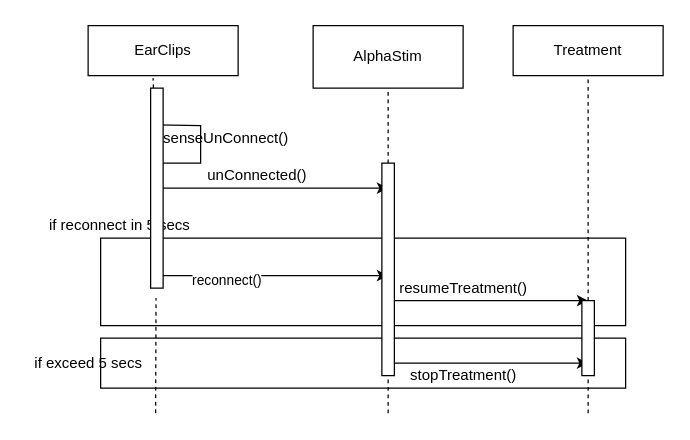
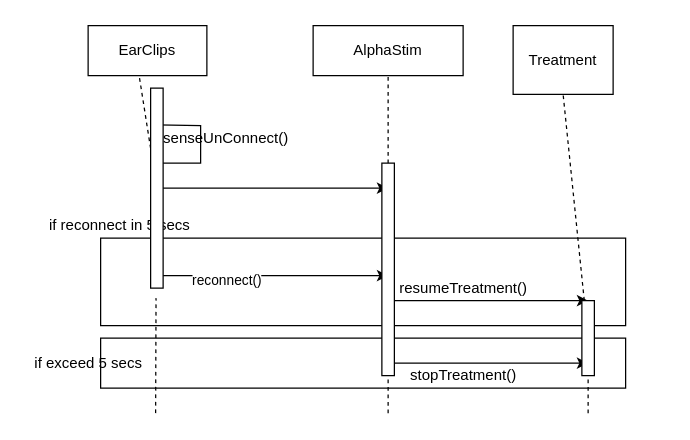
(163, 51) -> (148, 51)
(588, 51) -> (563, 60)
(388, 57) -> (388, 51)
(257, 176) -> none
